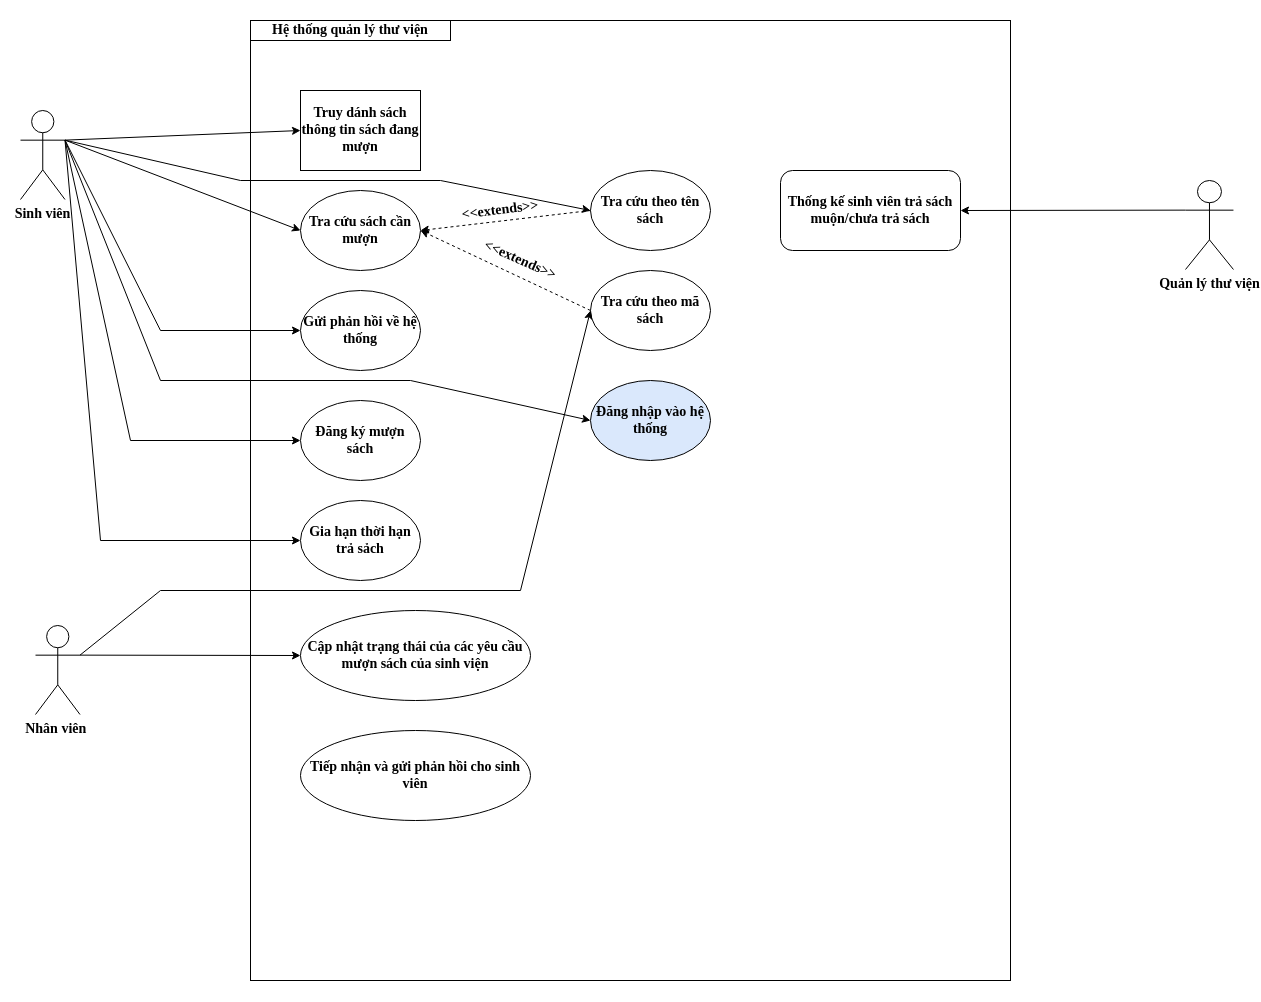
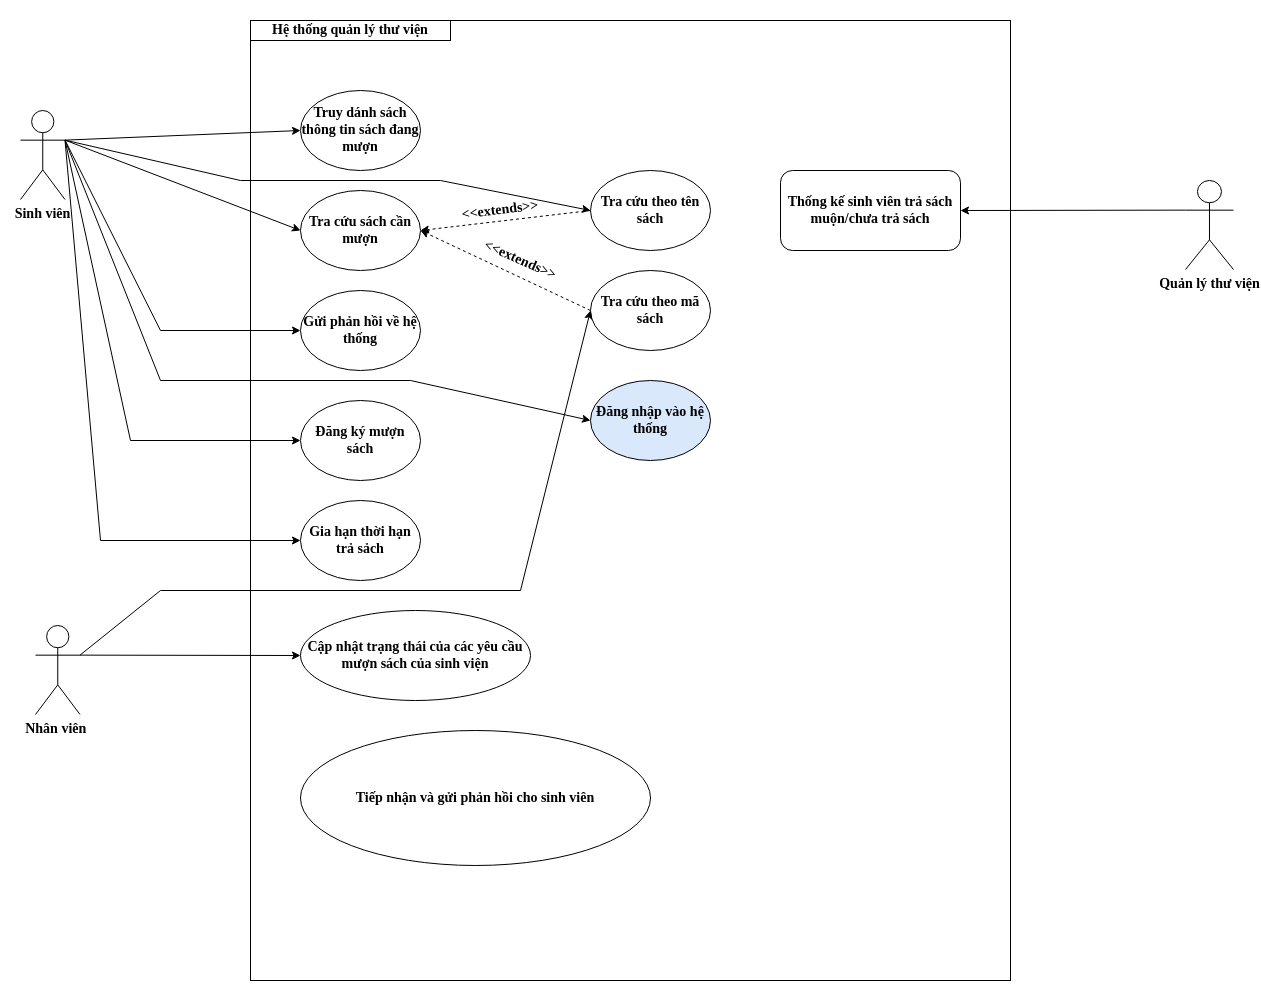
(361, 131) -> (361, 131)
(416, 776) -> (476, 798)
